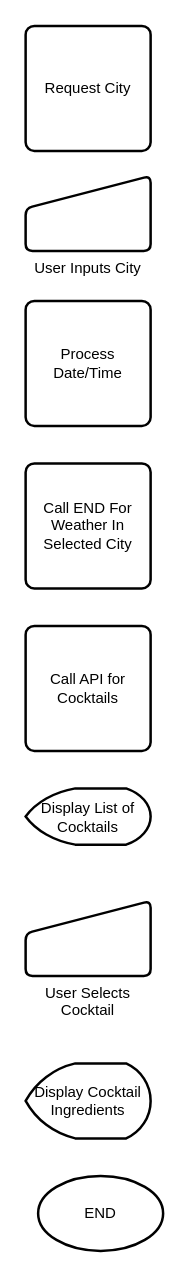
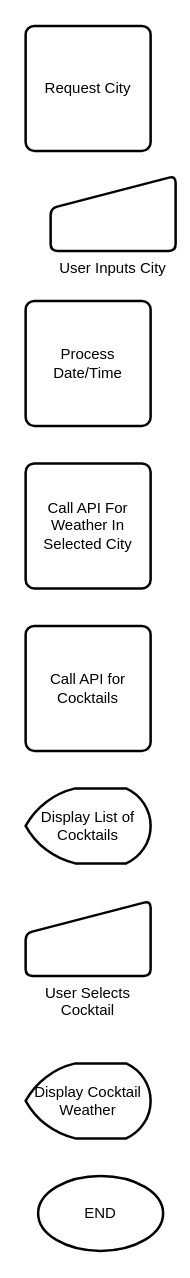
(88, 213) -> (113, 213)
(88, 526) -> (88, 526)
(88, 816) -> (88, 826)
(88, 1101) -> (88, 1101)
